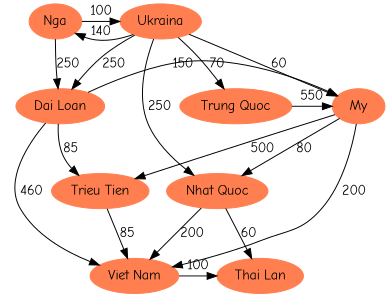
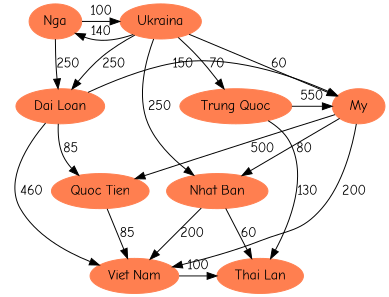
none -> (297, 182)
(100, 191) -> (100, 191)
(217, 191) -> (217, 191)
